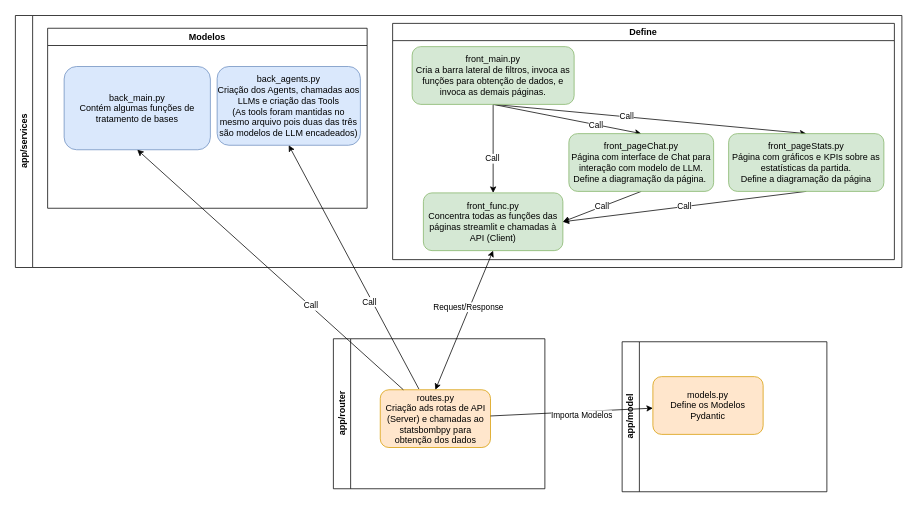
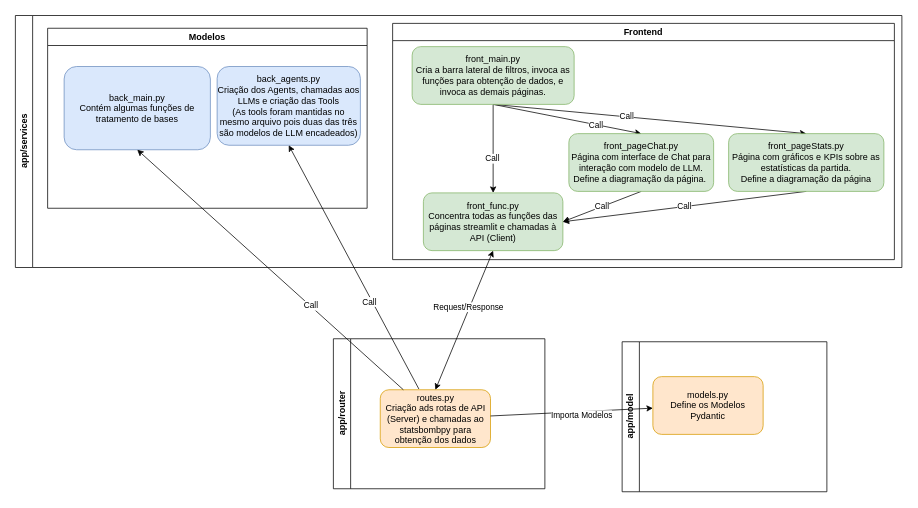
(644, 32) -> (644, 32)
